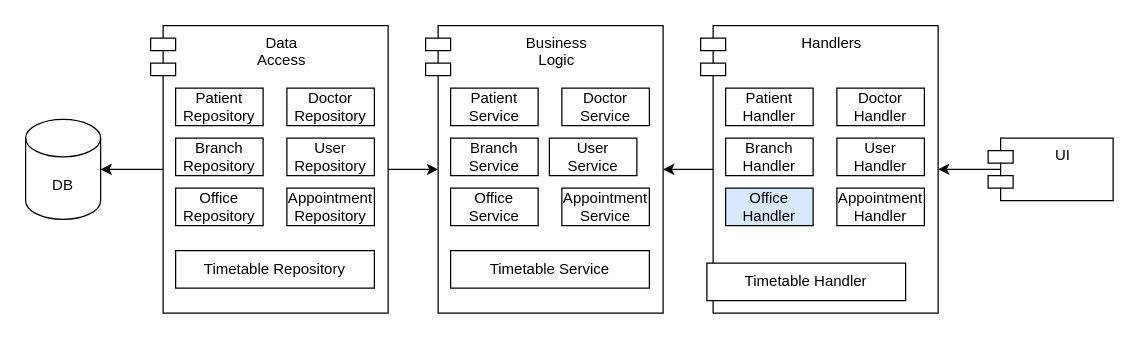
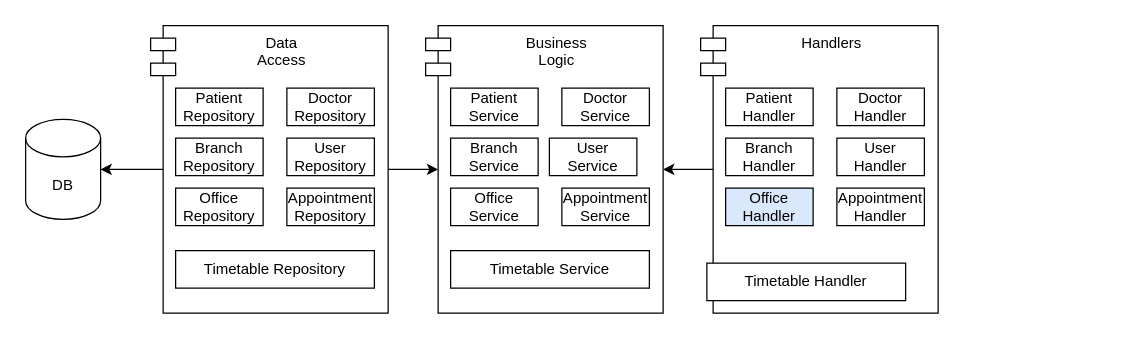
(972, 169) -> none
(1051, 169) -> none
